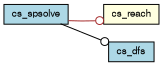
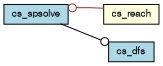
(82, 21) -> (90, 8)
